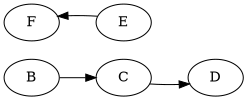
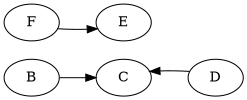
(83, 16) -> (72, 29)
(164, 85) -> (175, 71)
